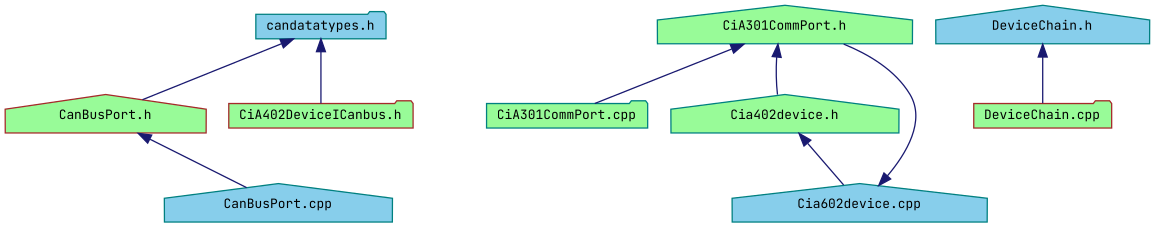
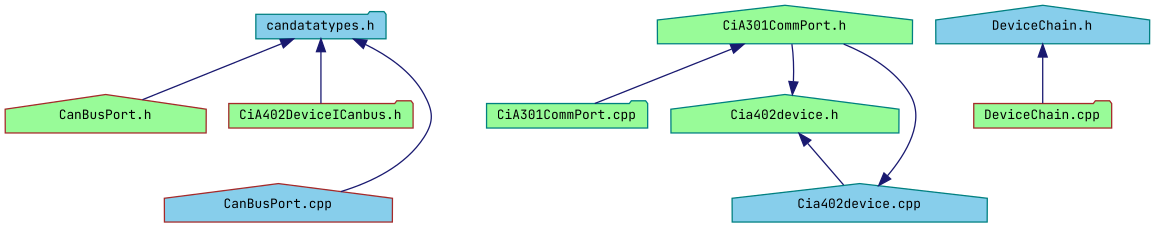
(776, 76) -> (793, 63)
(198, 163) -> (429, 127)
(278, 205) -> (278, 205)
(860, 205) -> (860, 205)
